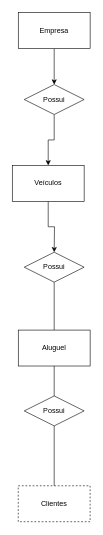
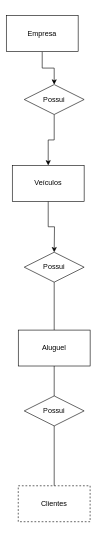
(54, 30) -> (42, 33)
